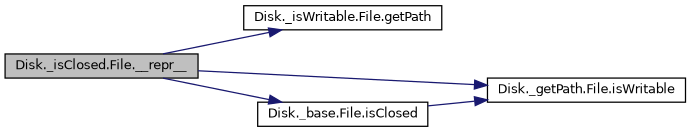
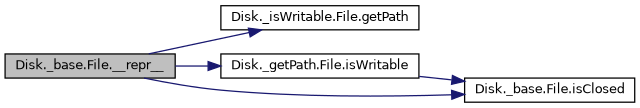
(102, 66) -> (90, 66)
(451, 104) -> (435, 78)
